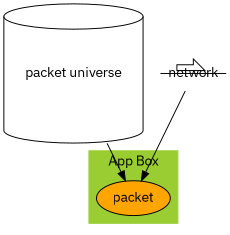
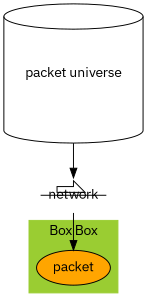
(114, 158) -> (73, 156)
(133, 162) -> (73, 232)
